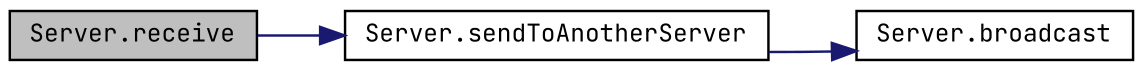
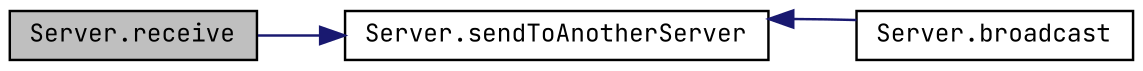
(800, 52) -> (825, 19)
